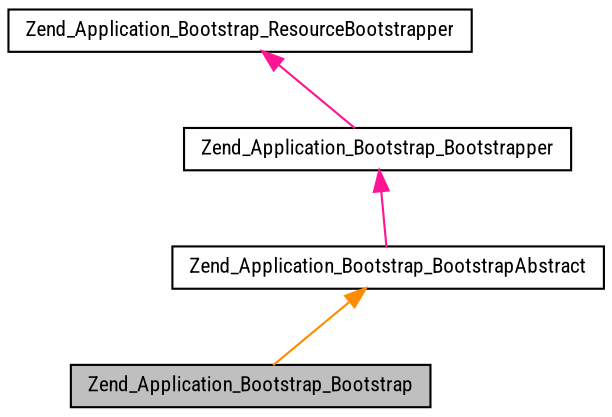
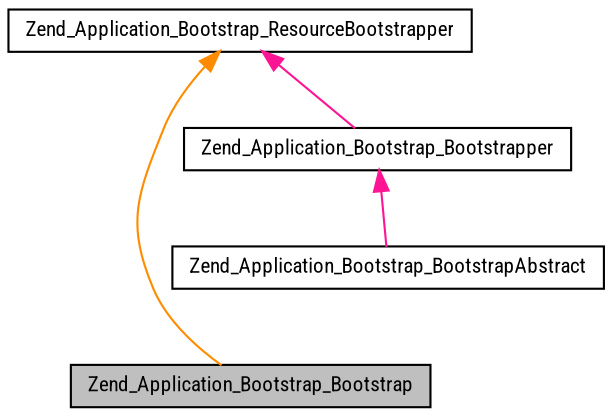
(311, 334) -> (138, 222)
